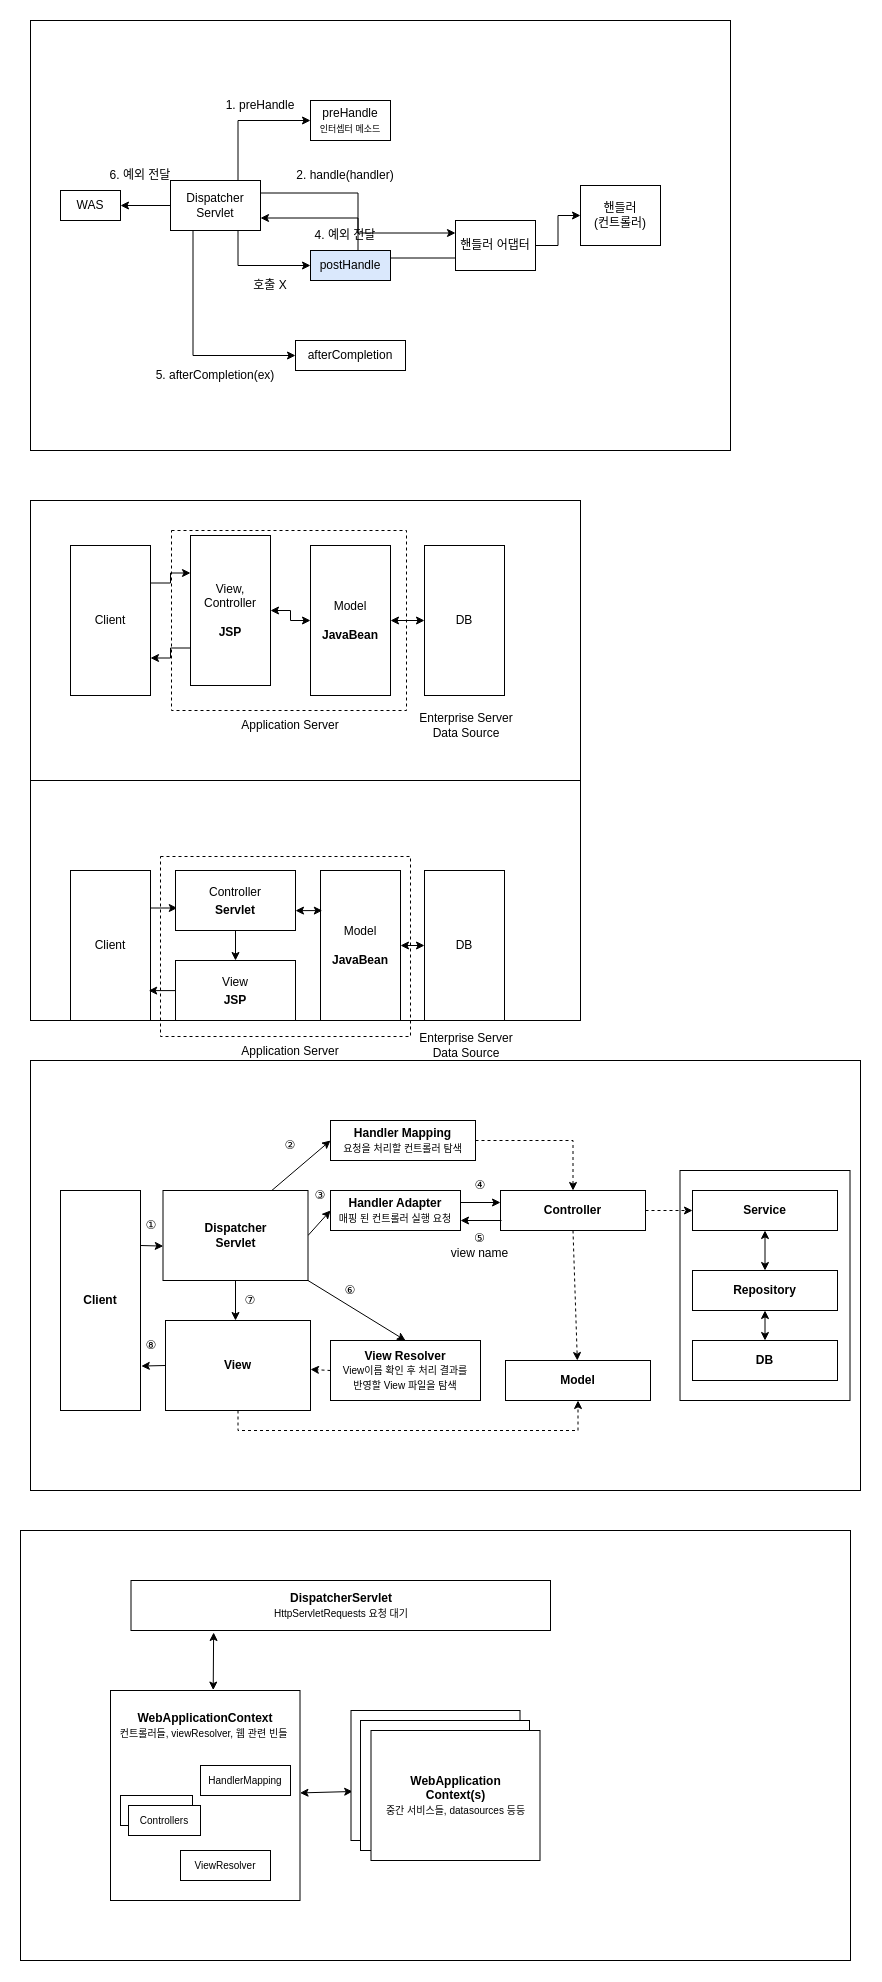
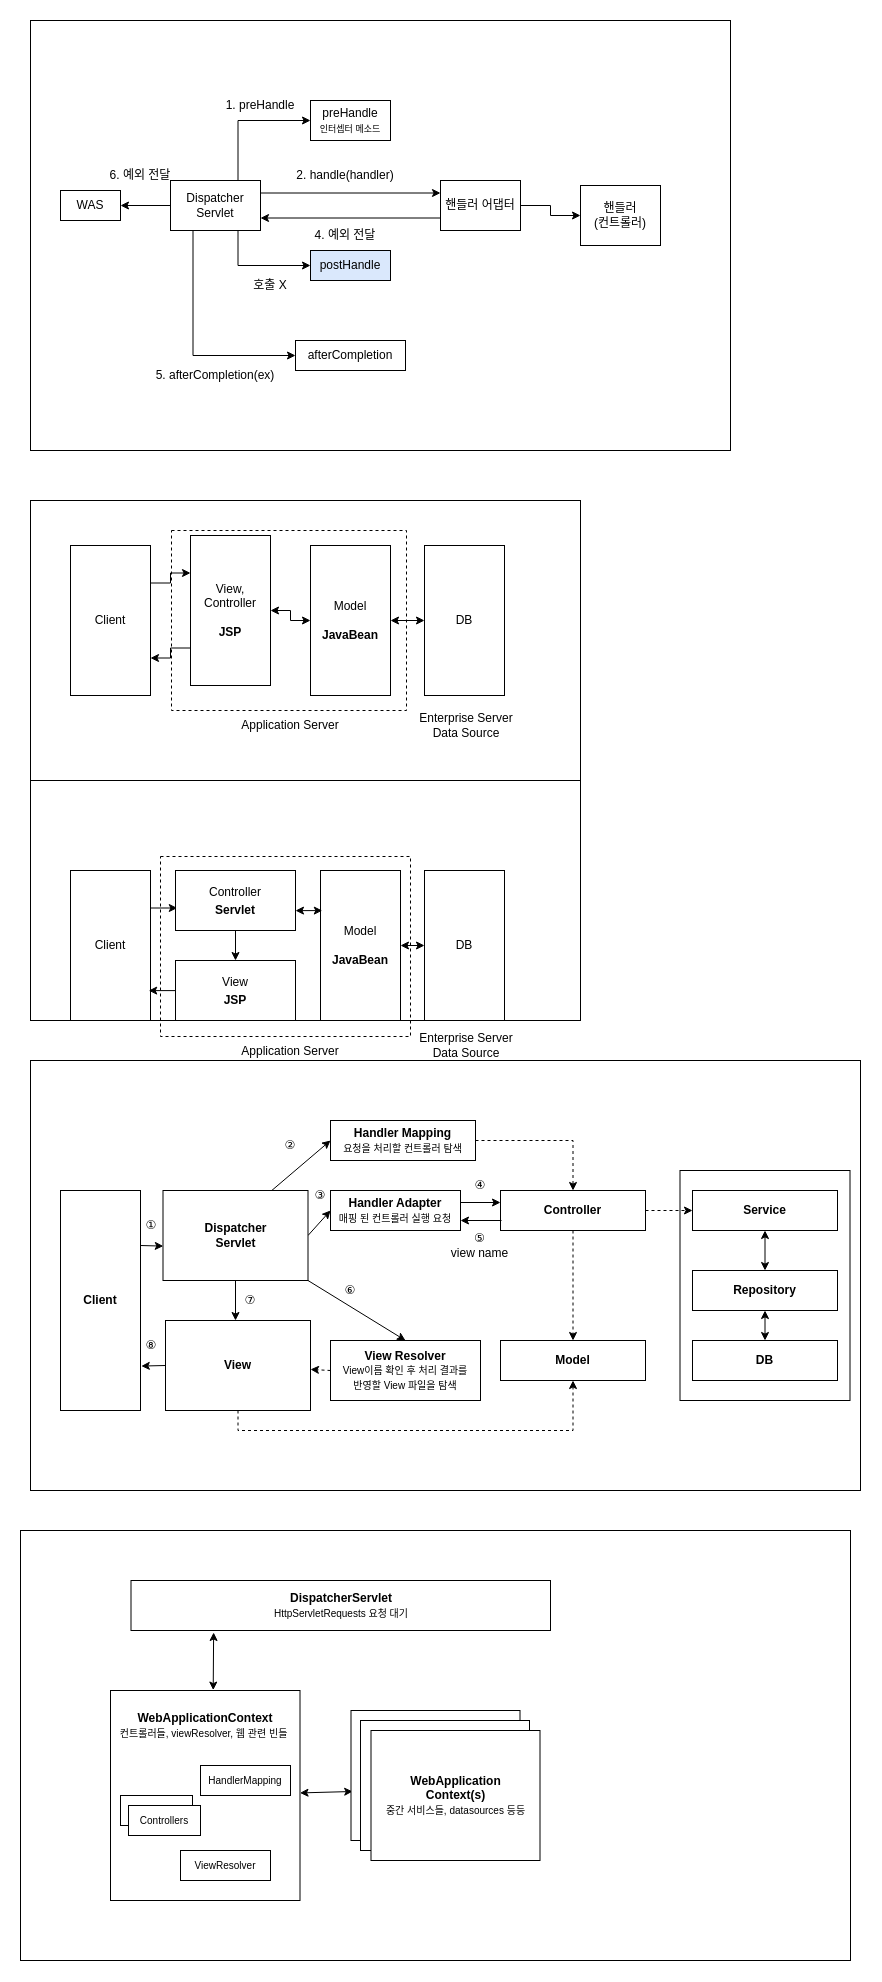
(496, 246) -> (481, 206)
(578, 1381) -> (573, 1361)
